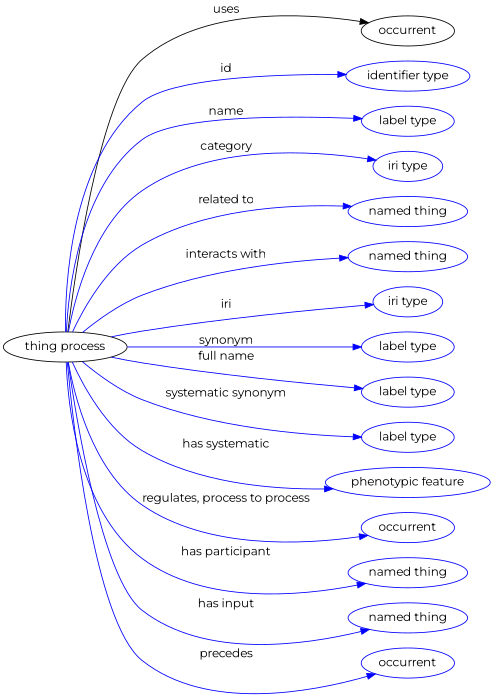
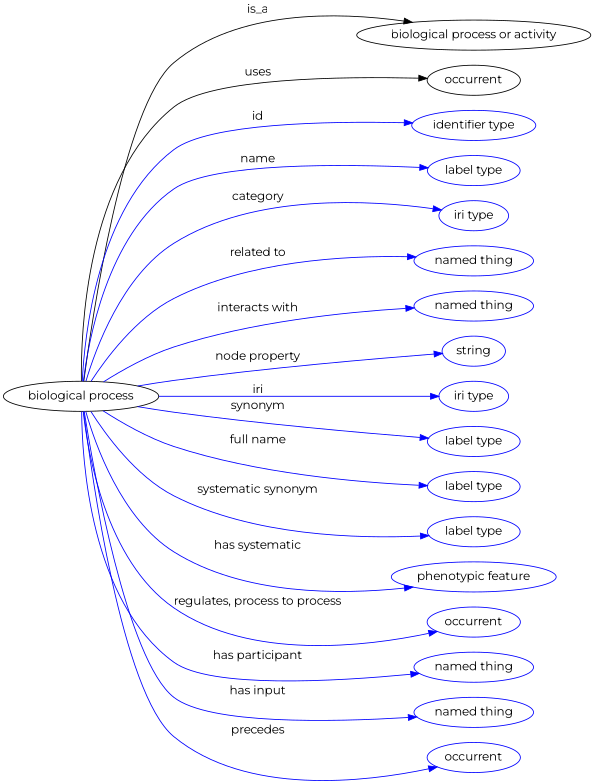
none -> (474, 35)
(65, 347) -> (81, 396)
none -> (474, 351)
